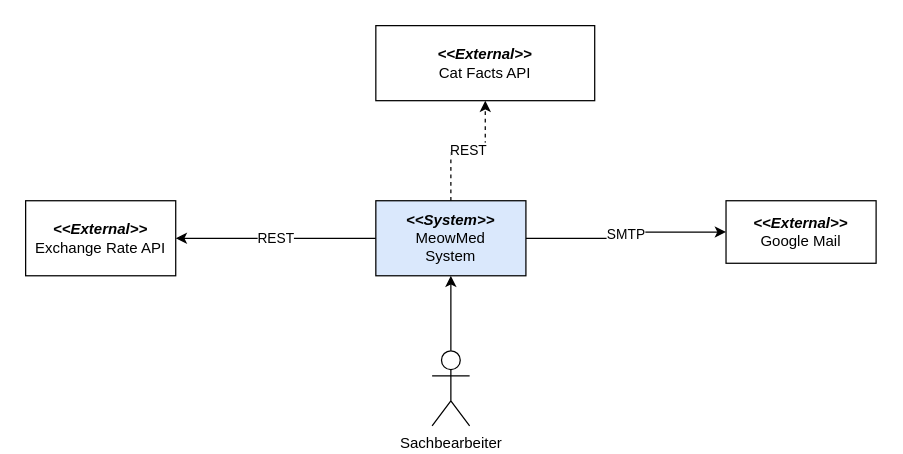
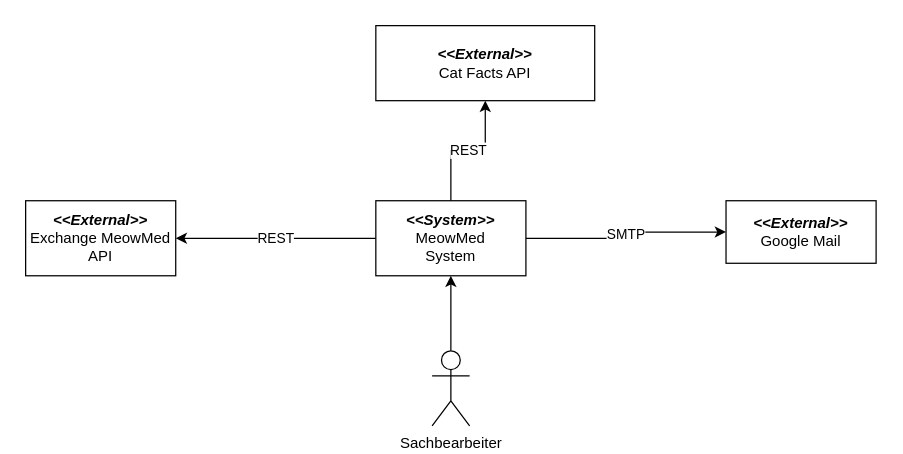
(451, 180) -> (451, 180)
(101, 238) -> (101, 238)
(451, 238) -> (451, 238)
